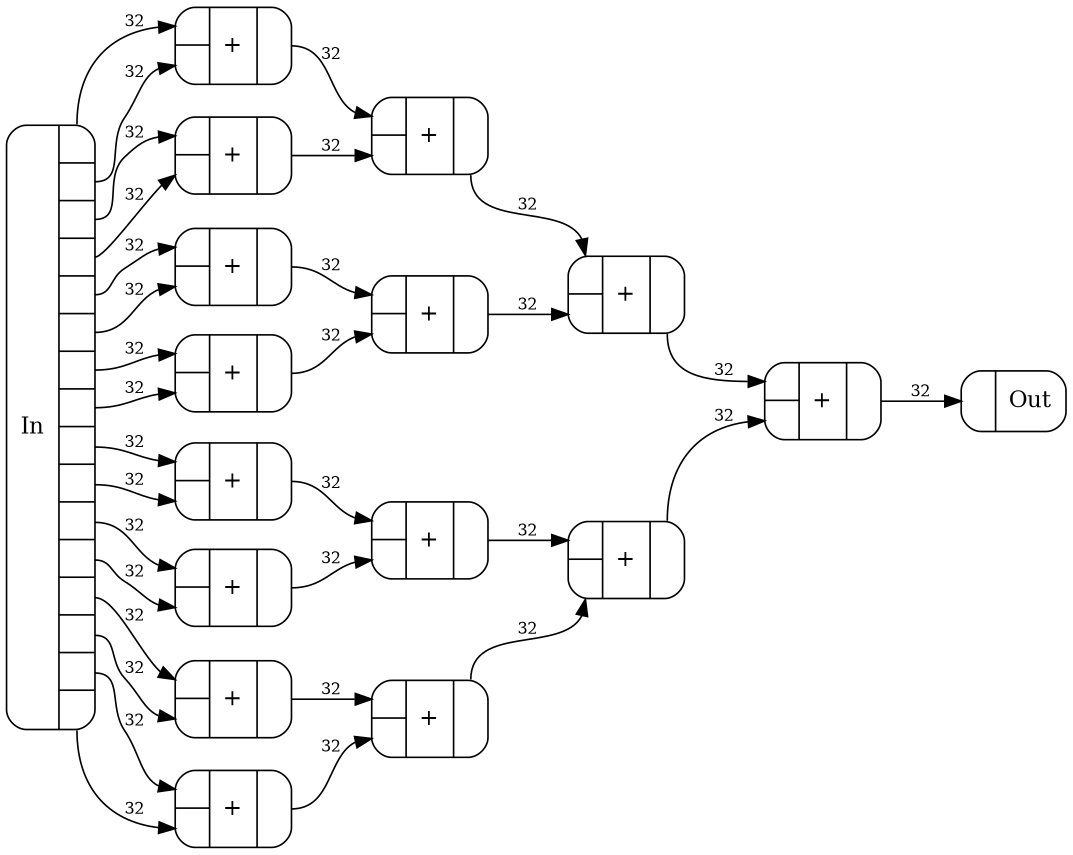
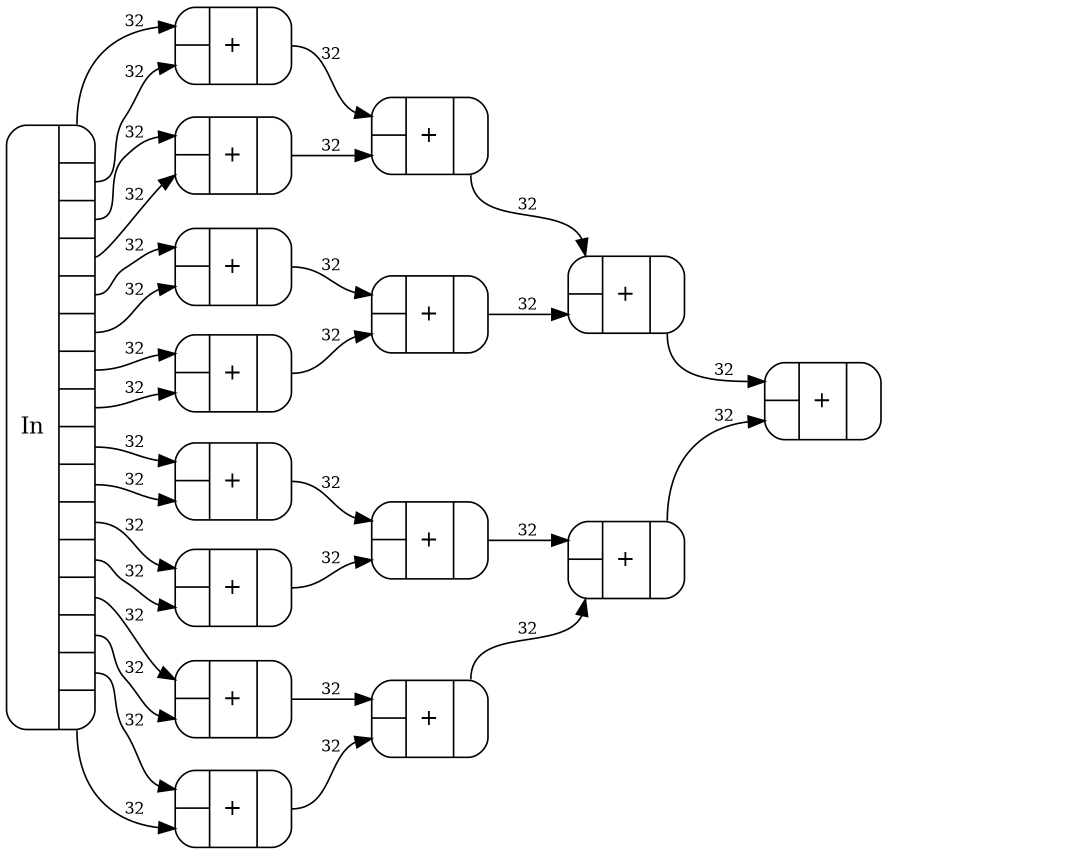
(1014, 401) -> none
